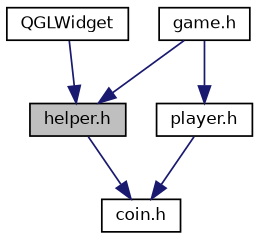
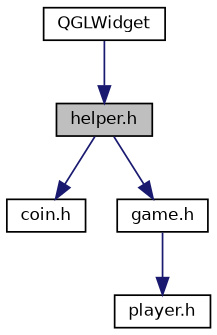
(148, 67) -> (129, 161)
(178, 161) -> none
